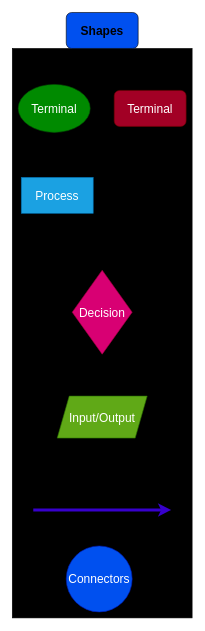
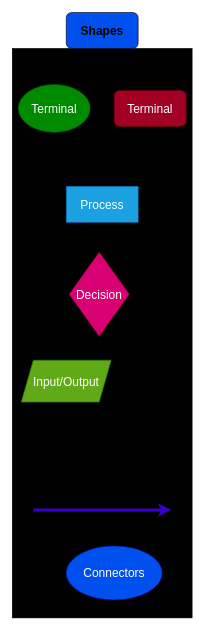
(57, 195) -> (102, 204)
(102, 312) -> (99, 294)
(102, 417) -> (66, 381)
(99, 579) -> (114, 573)
